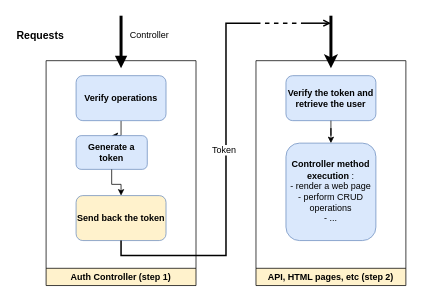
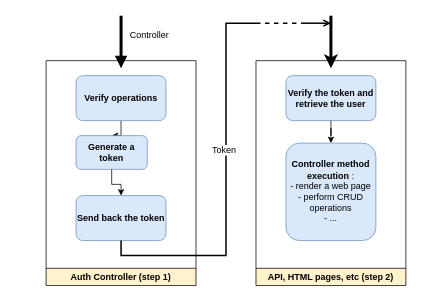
(42, 35) -> none
(121, 218) -> (121, 218)
